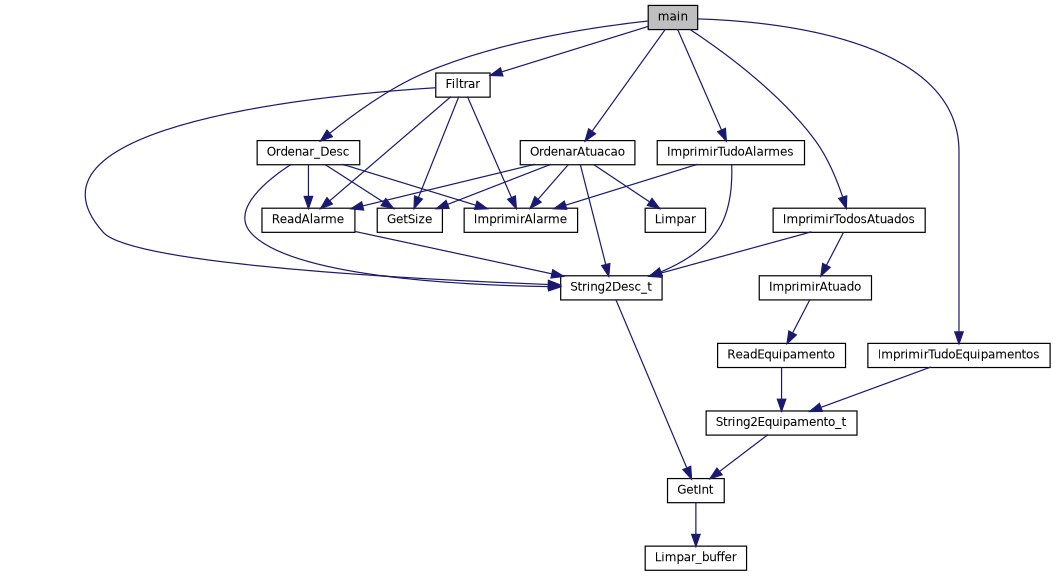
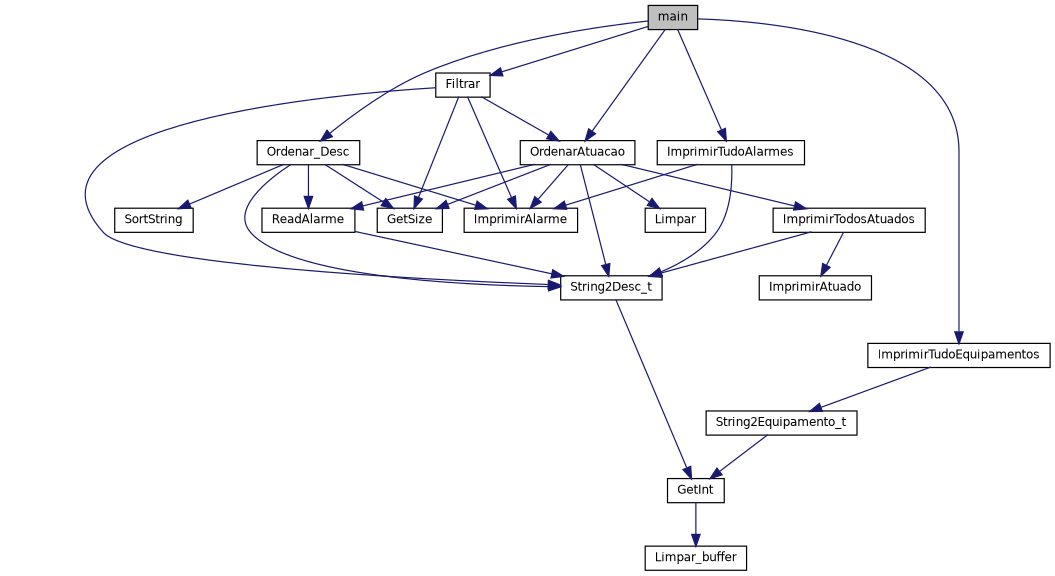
(780, 101) -> (708, 185)
(390, 149) -> (515, 116)
none -> (154, 220)
(782, 355) -> none
